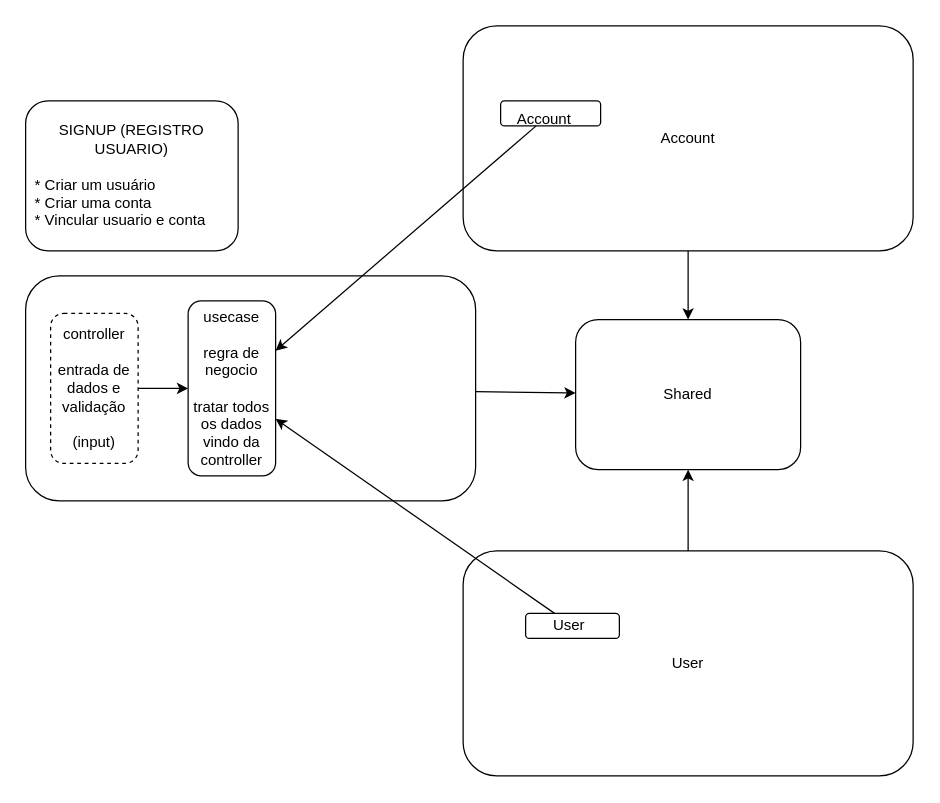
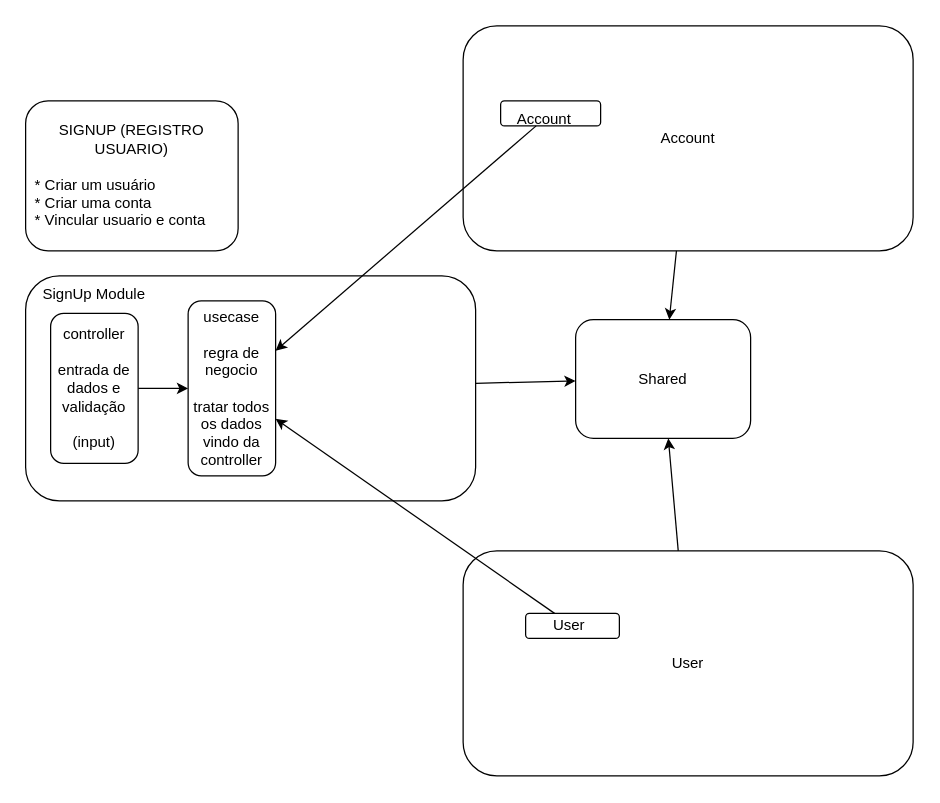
none -> (94, 294)
(94, 388) -> (94, 388)
(688, 394) -> (663, 379)
